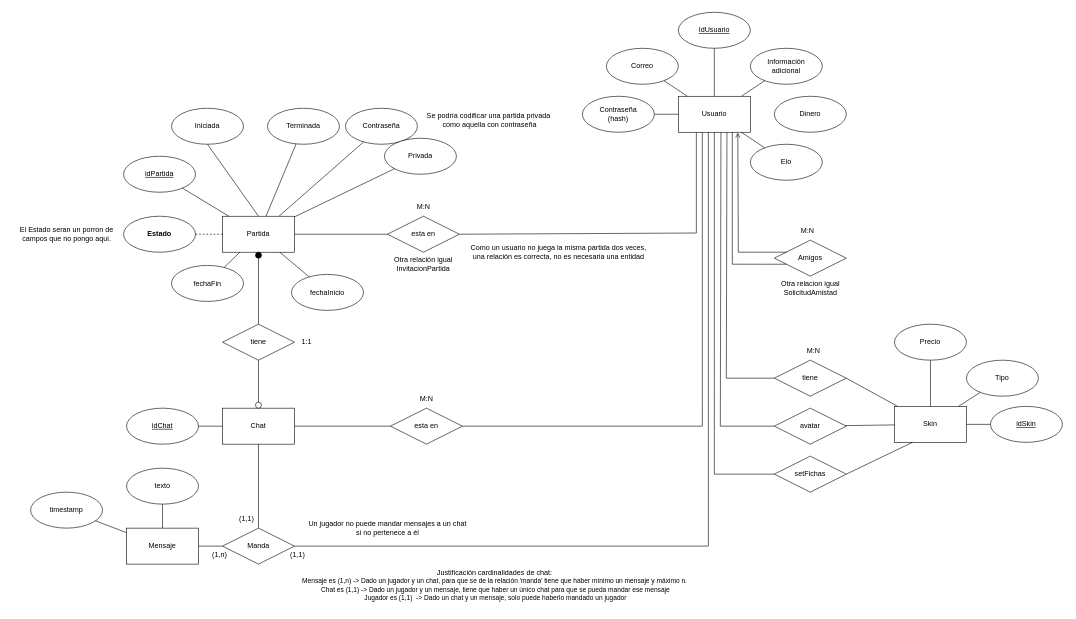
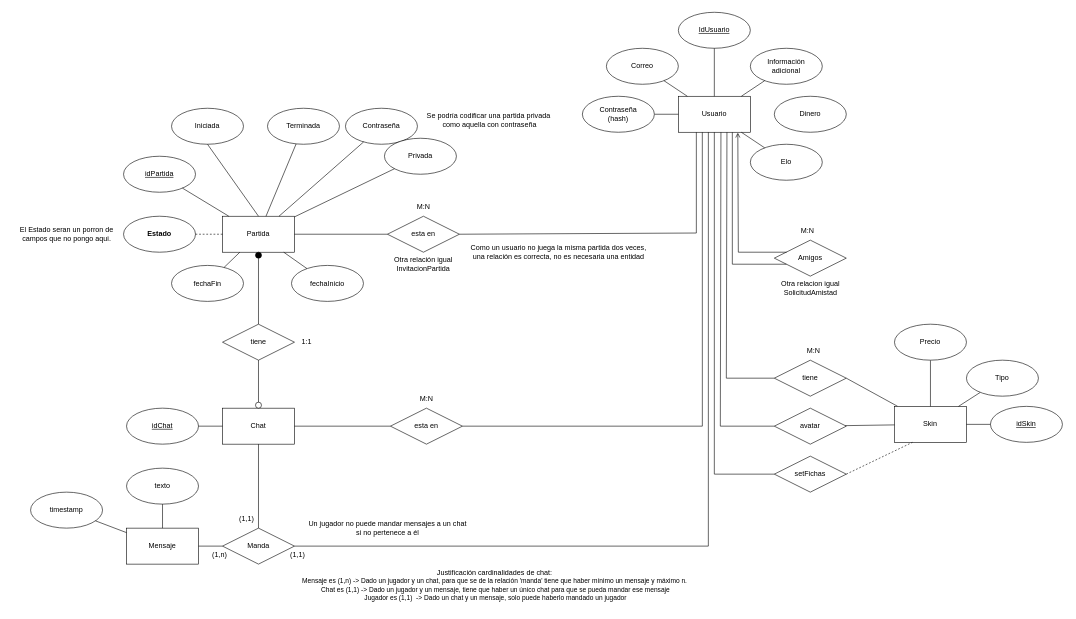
(327, 293) -> (327, 284)
(879, 459) -> (879, 459)
